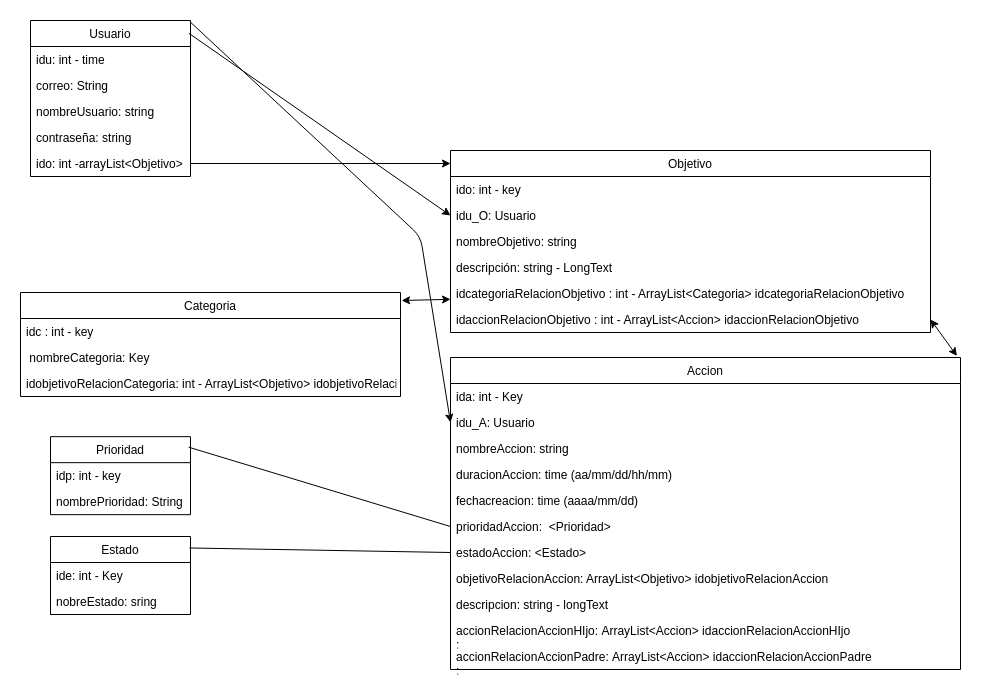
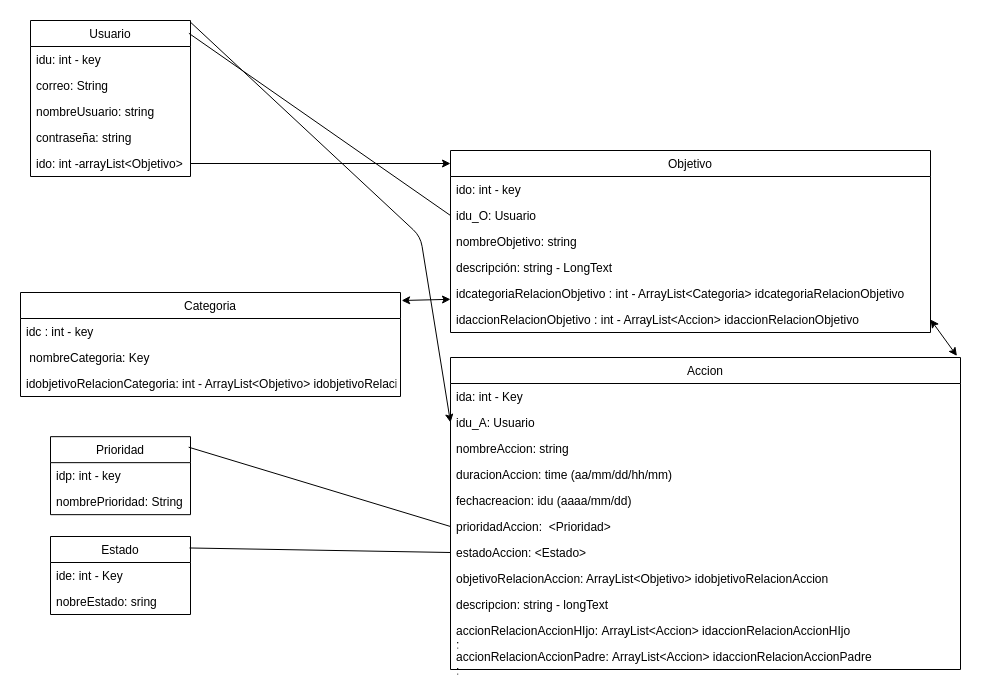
(75, 60) -> (74, 60)
(444, 211) -> (446, 212)
(556, 501) -> (552, 501)
